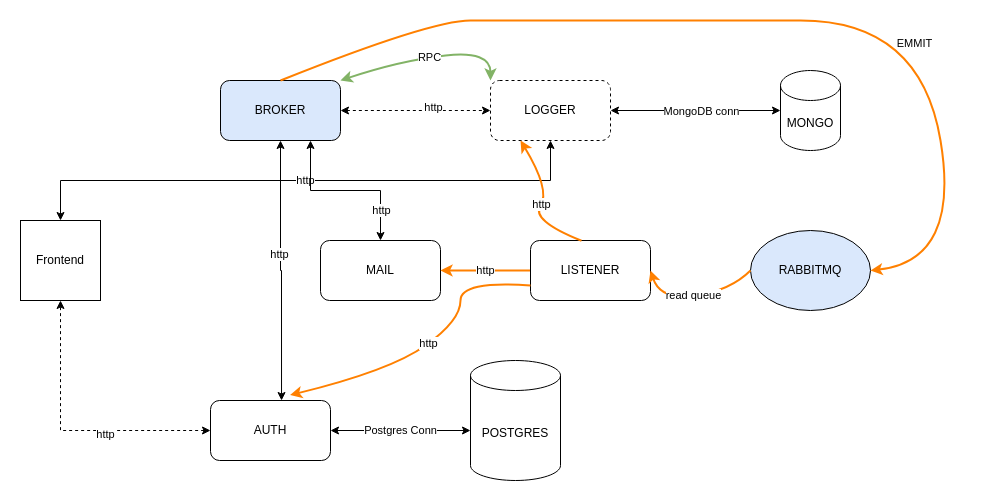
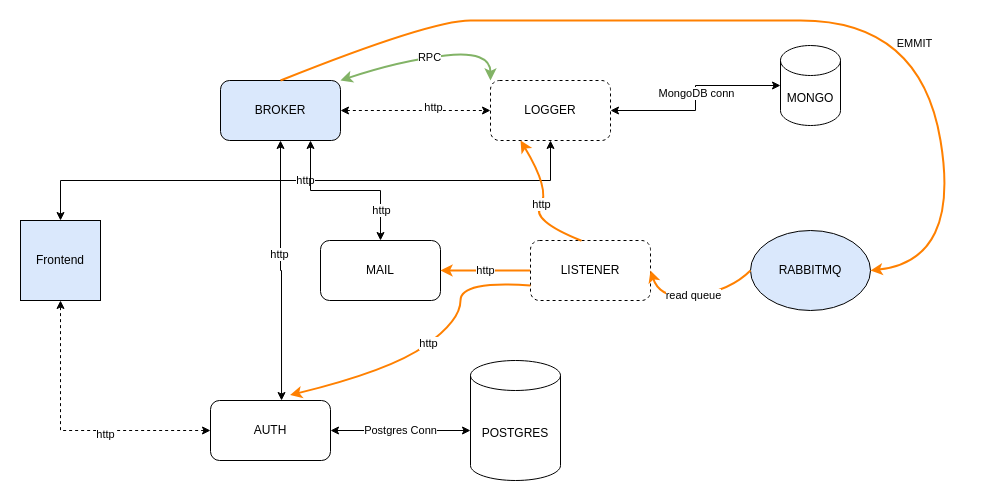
(811, 111) -> (811, 86)
(61, 261) -> (61, 261)
(591, 271) -> (591, 271)
